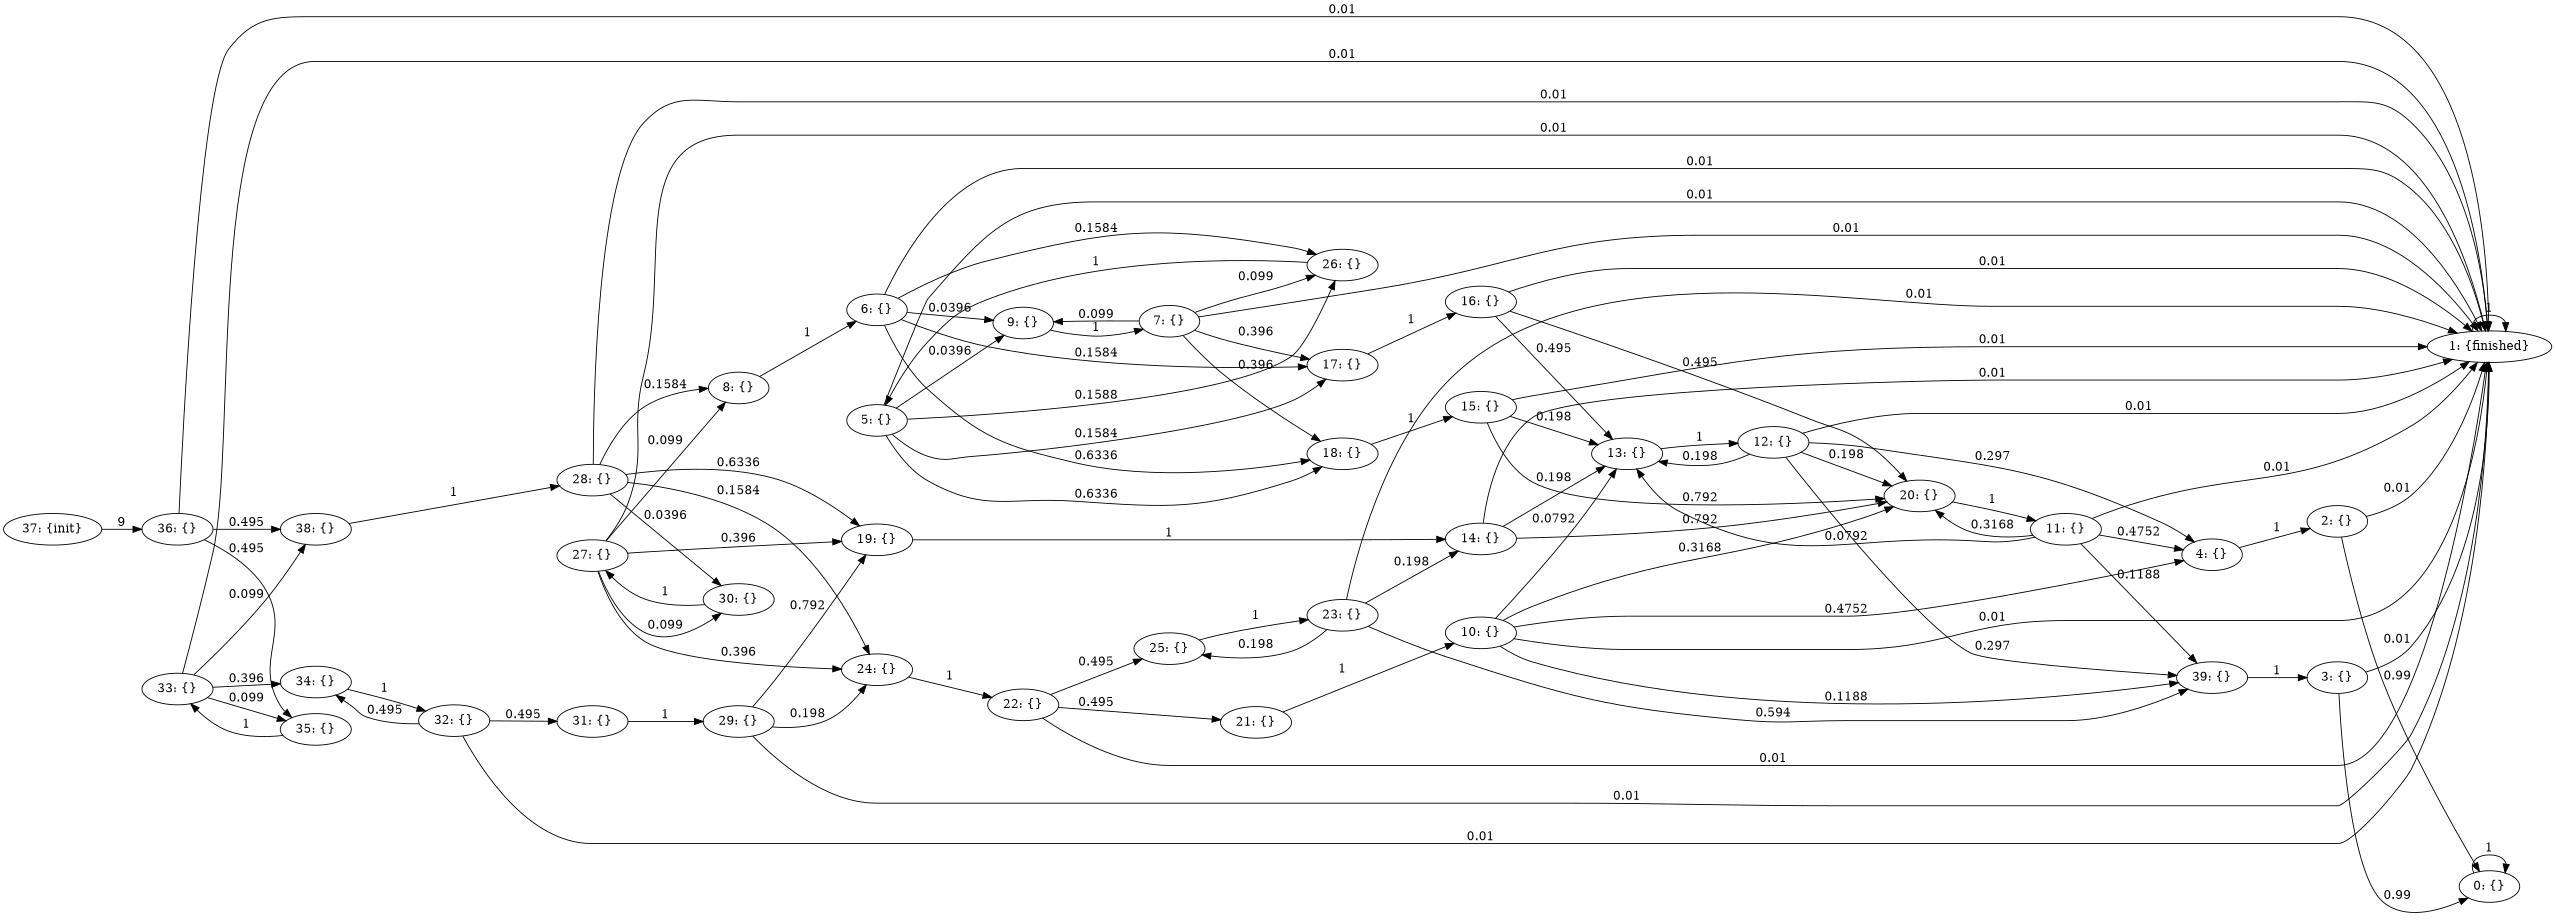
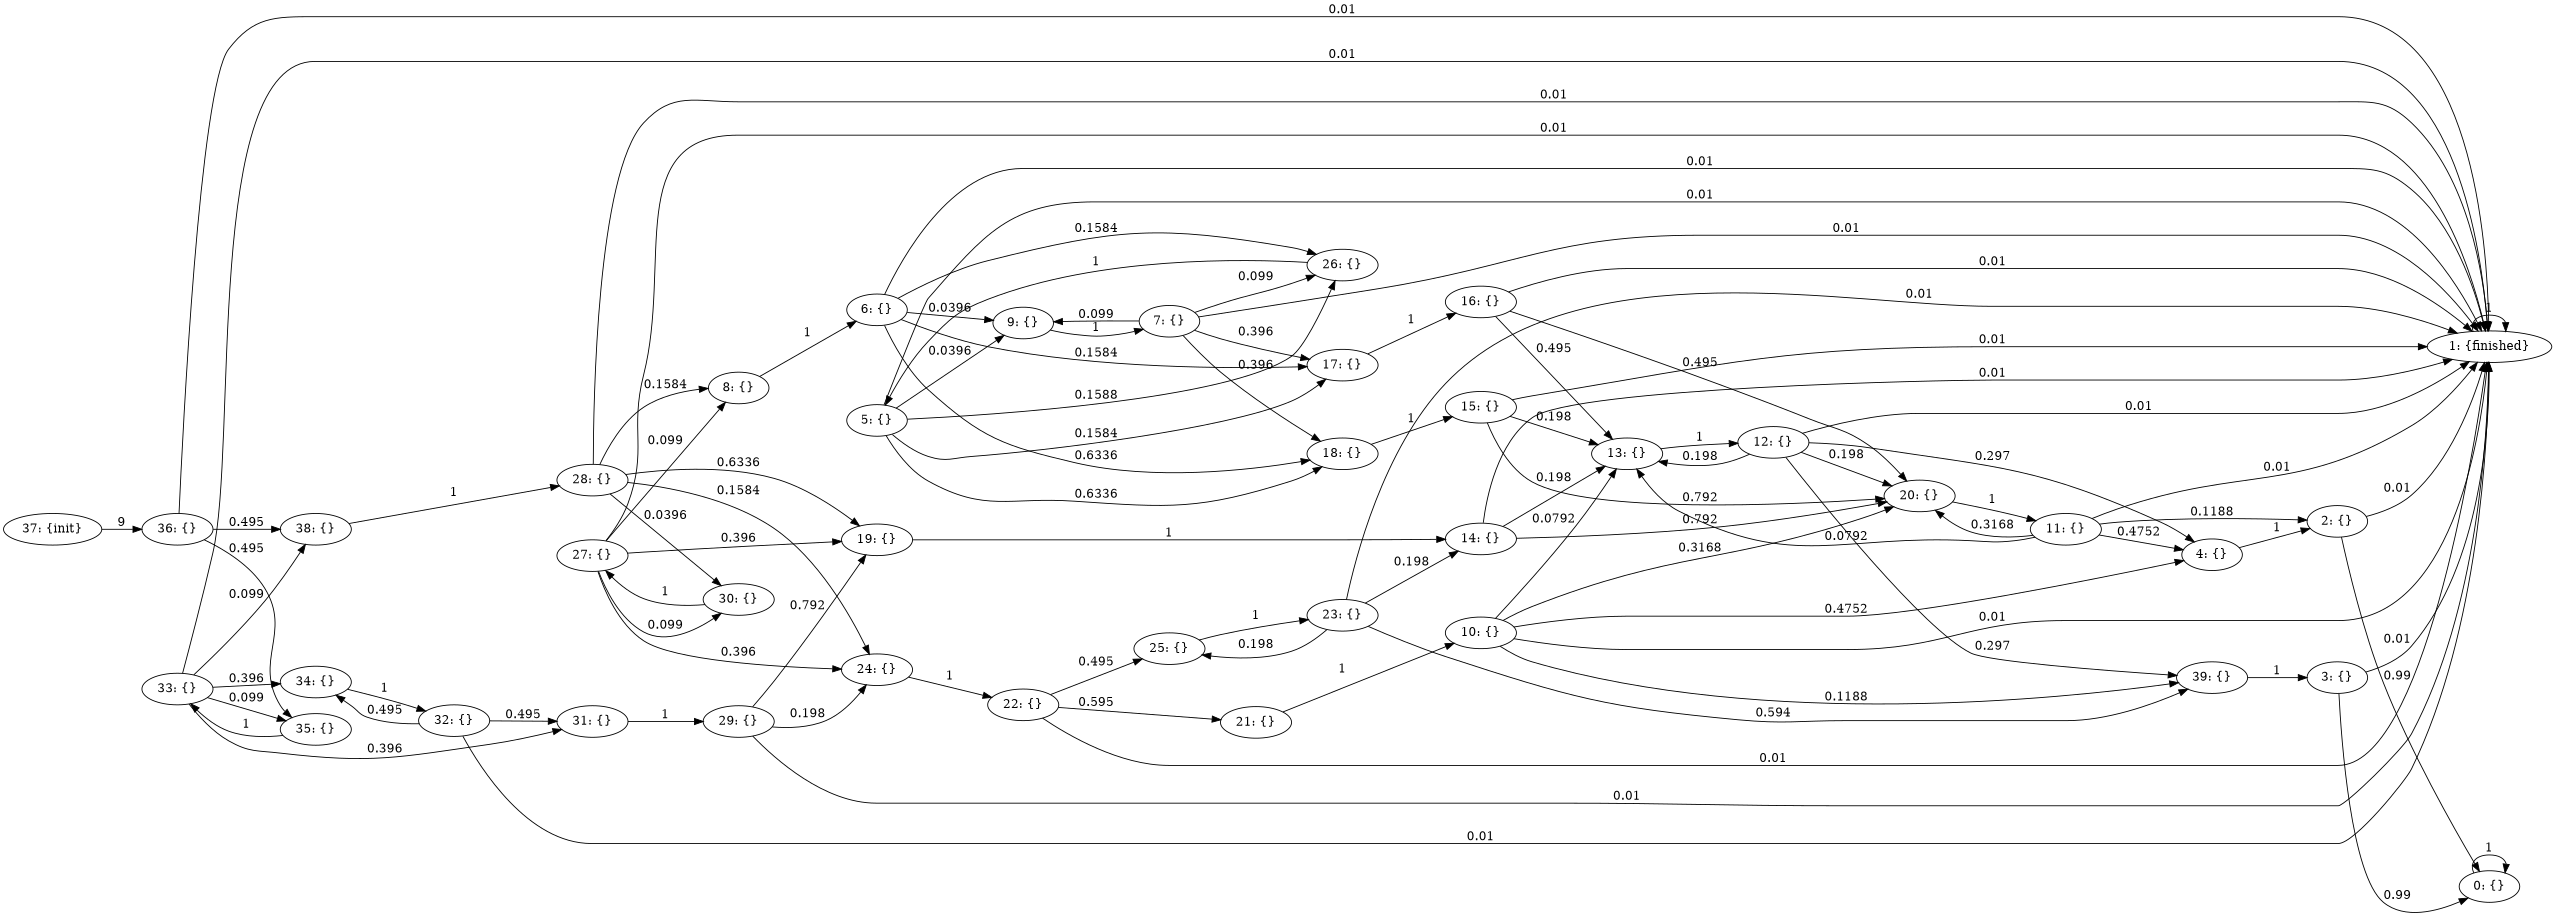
(2136, 600) -> (2199, 519)
(1096, 703) -> (1096, 703)
none -> (364, 759)
